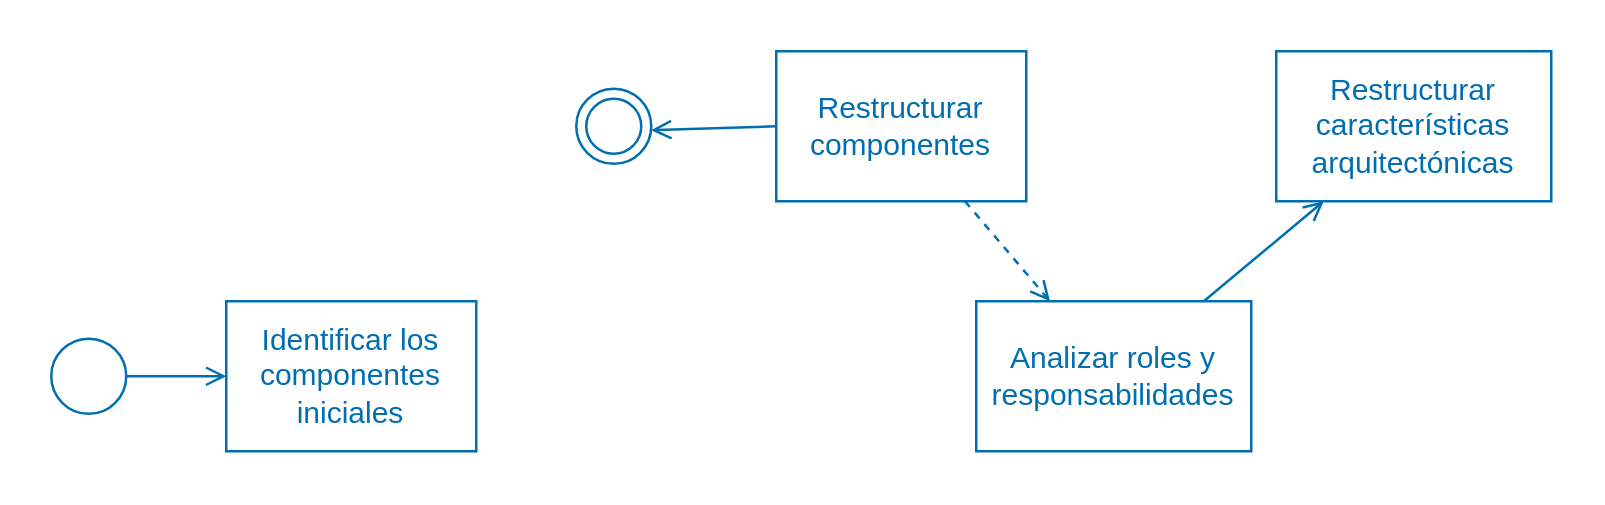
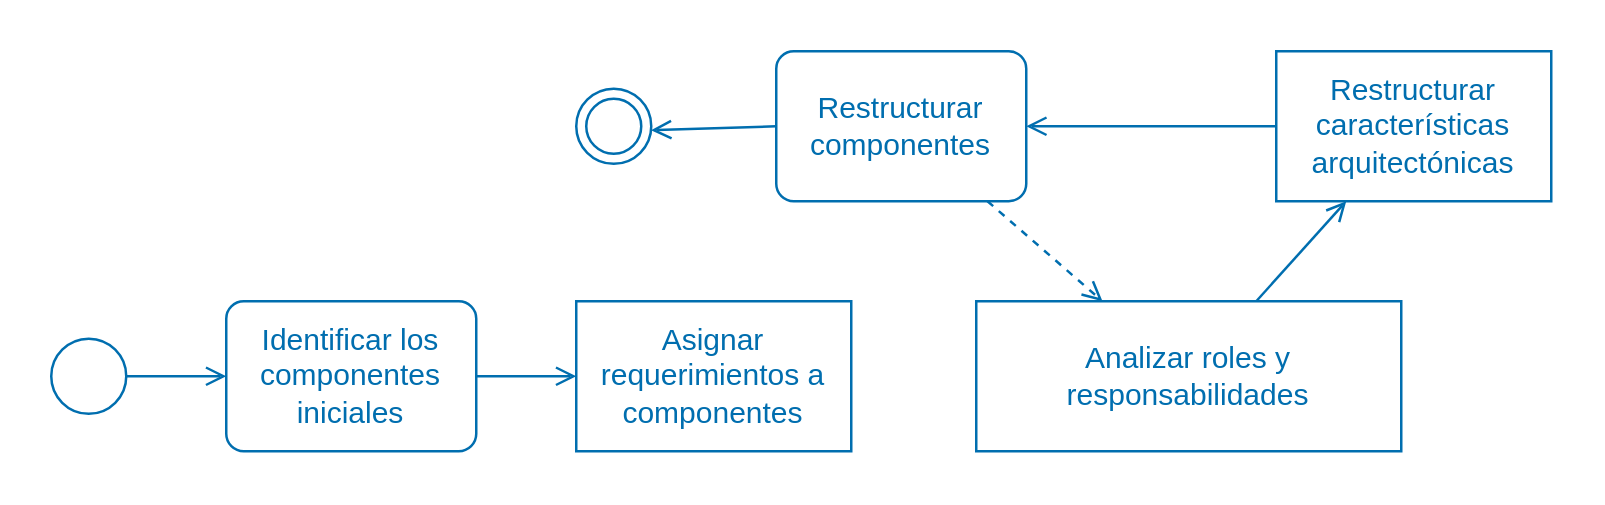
(901, 126) -> (901, 126)
none -> (1154, 126)
(351, 376) -> (351, 376)
none -> (523, 376)
none -> (714, 376)
(1114, 376) -> (1189, 376)
